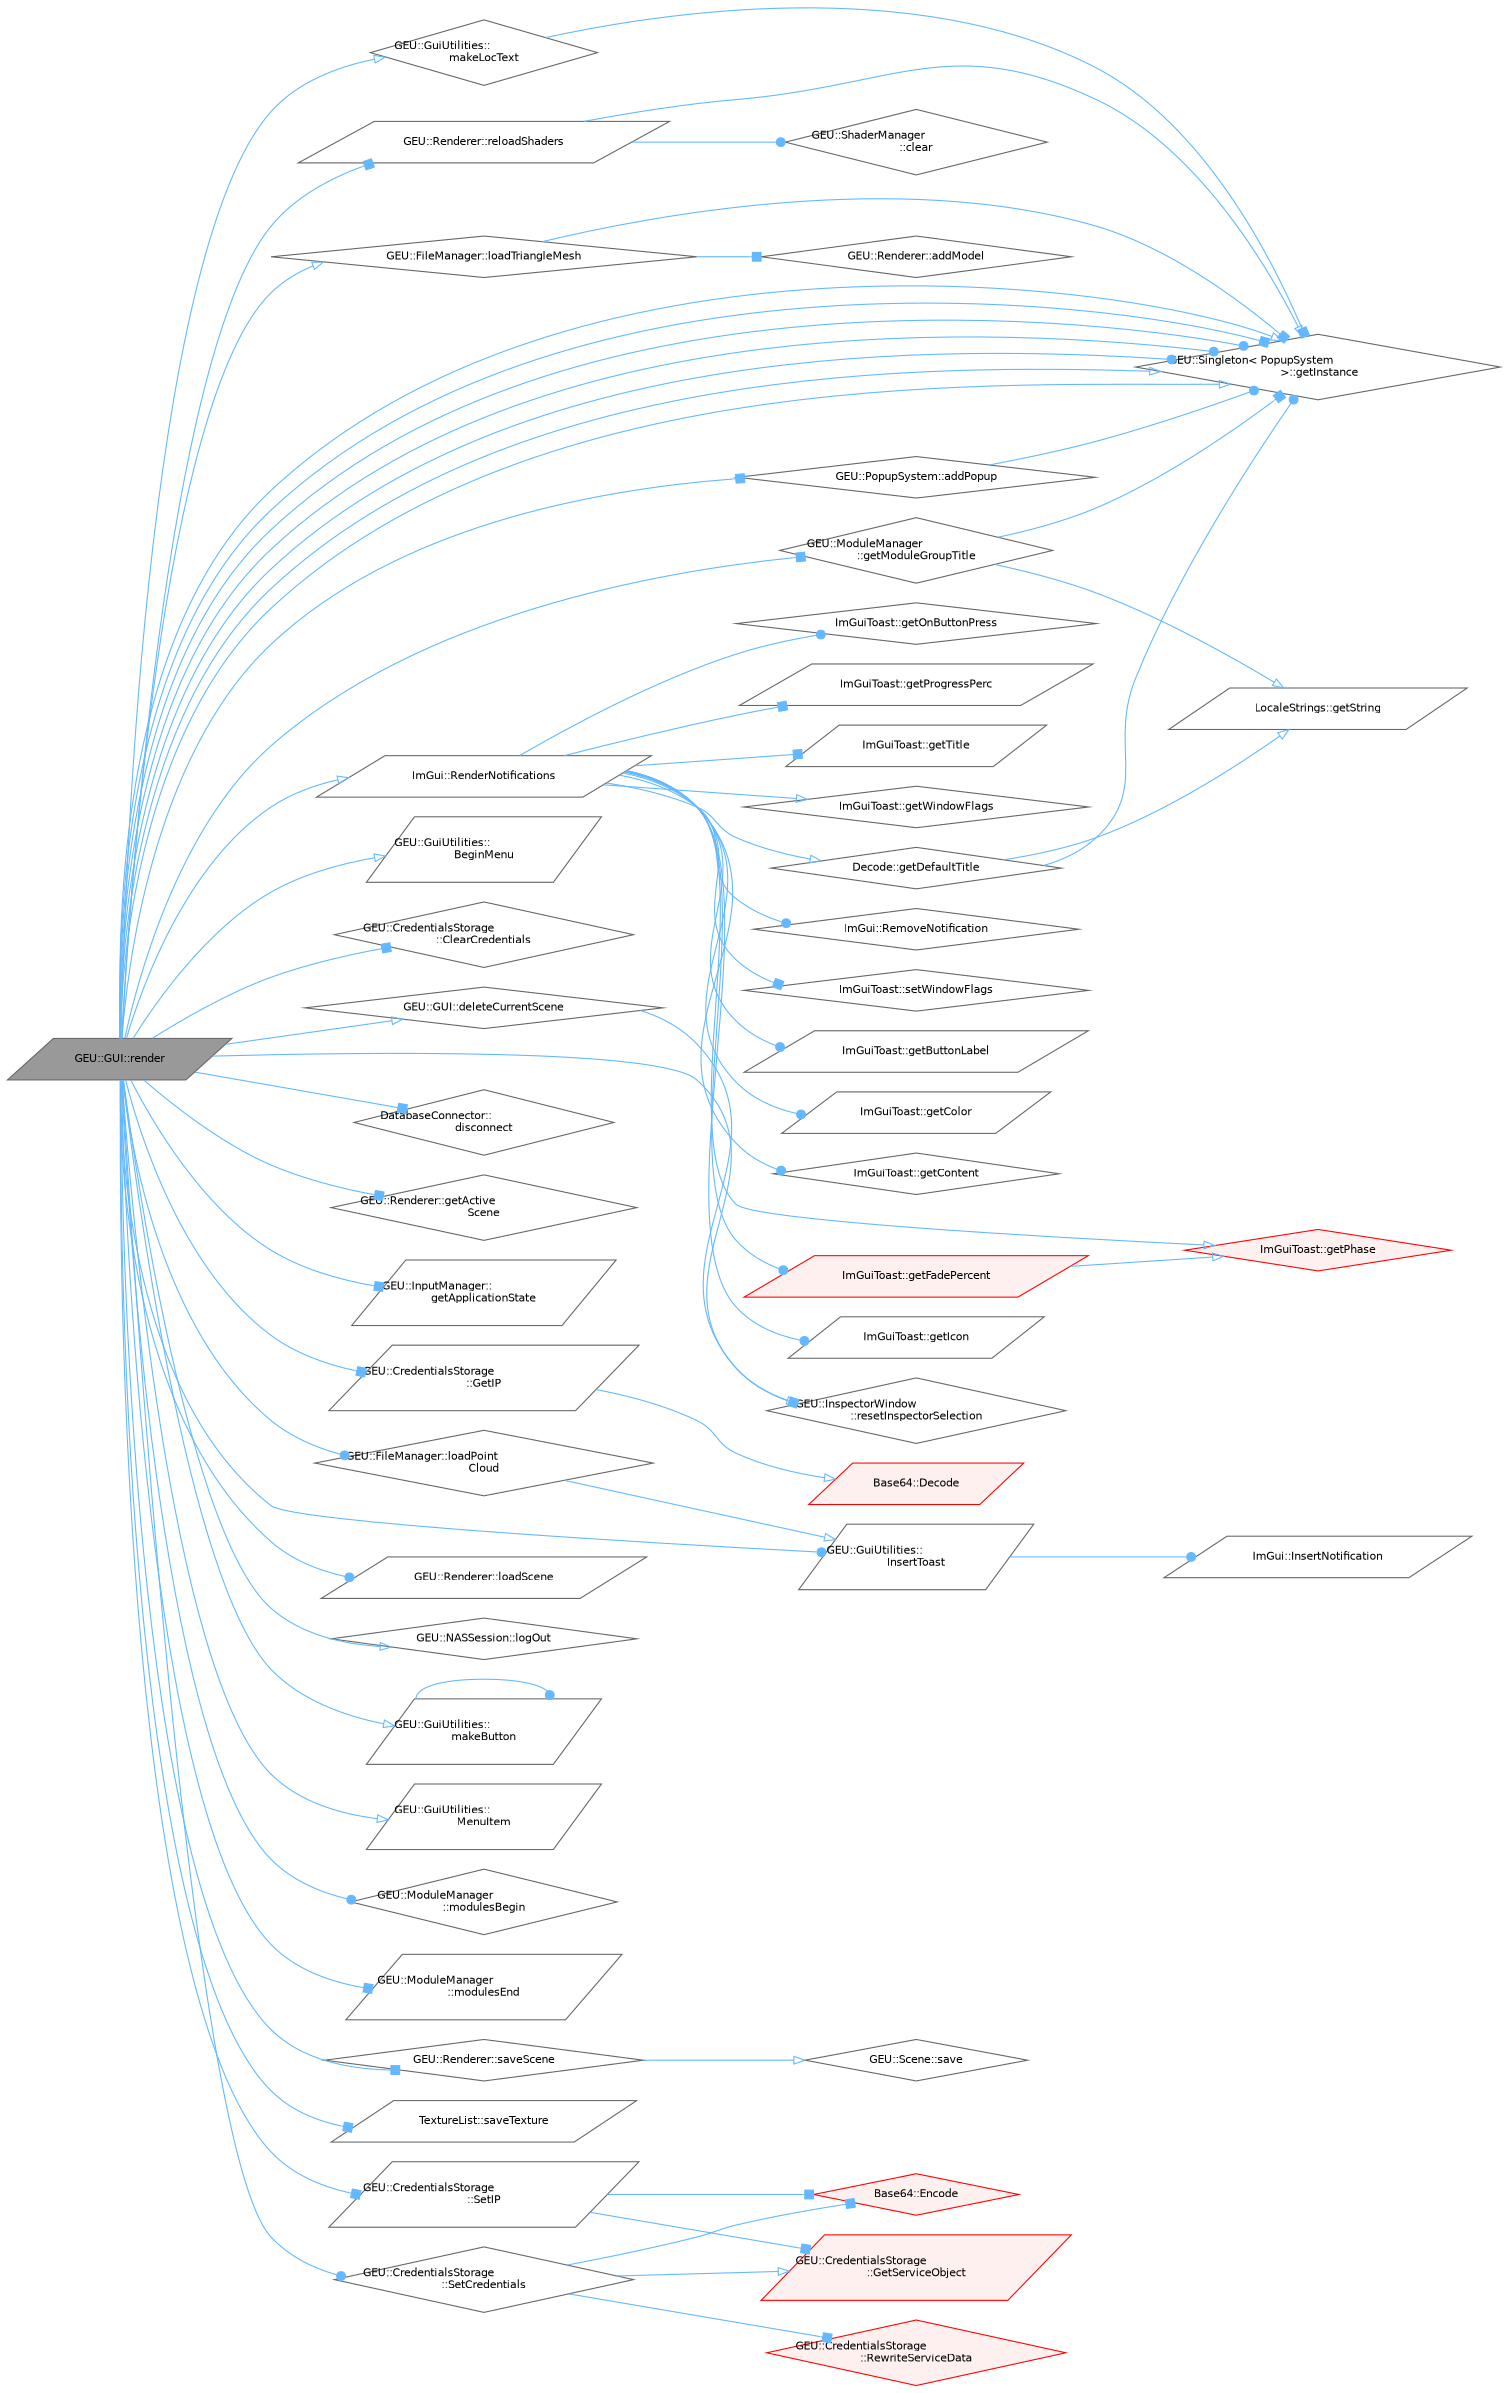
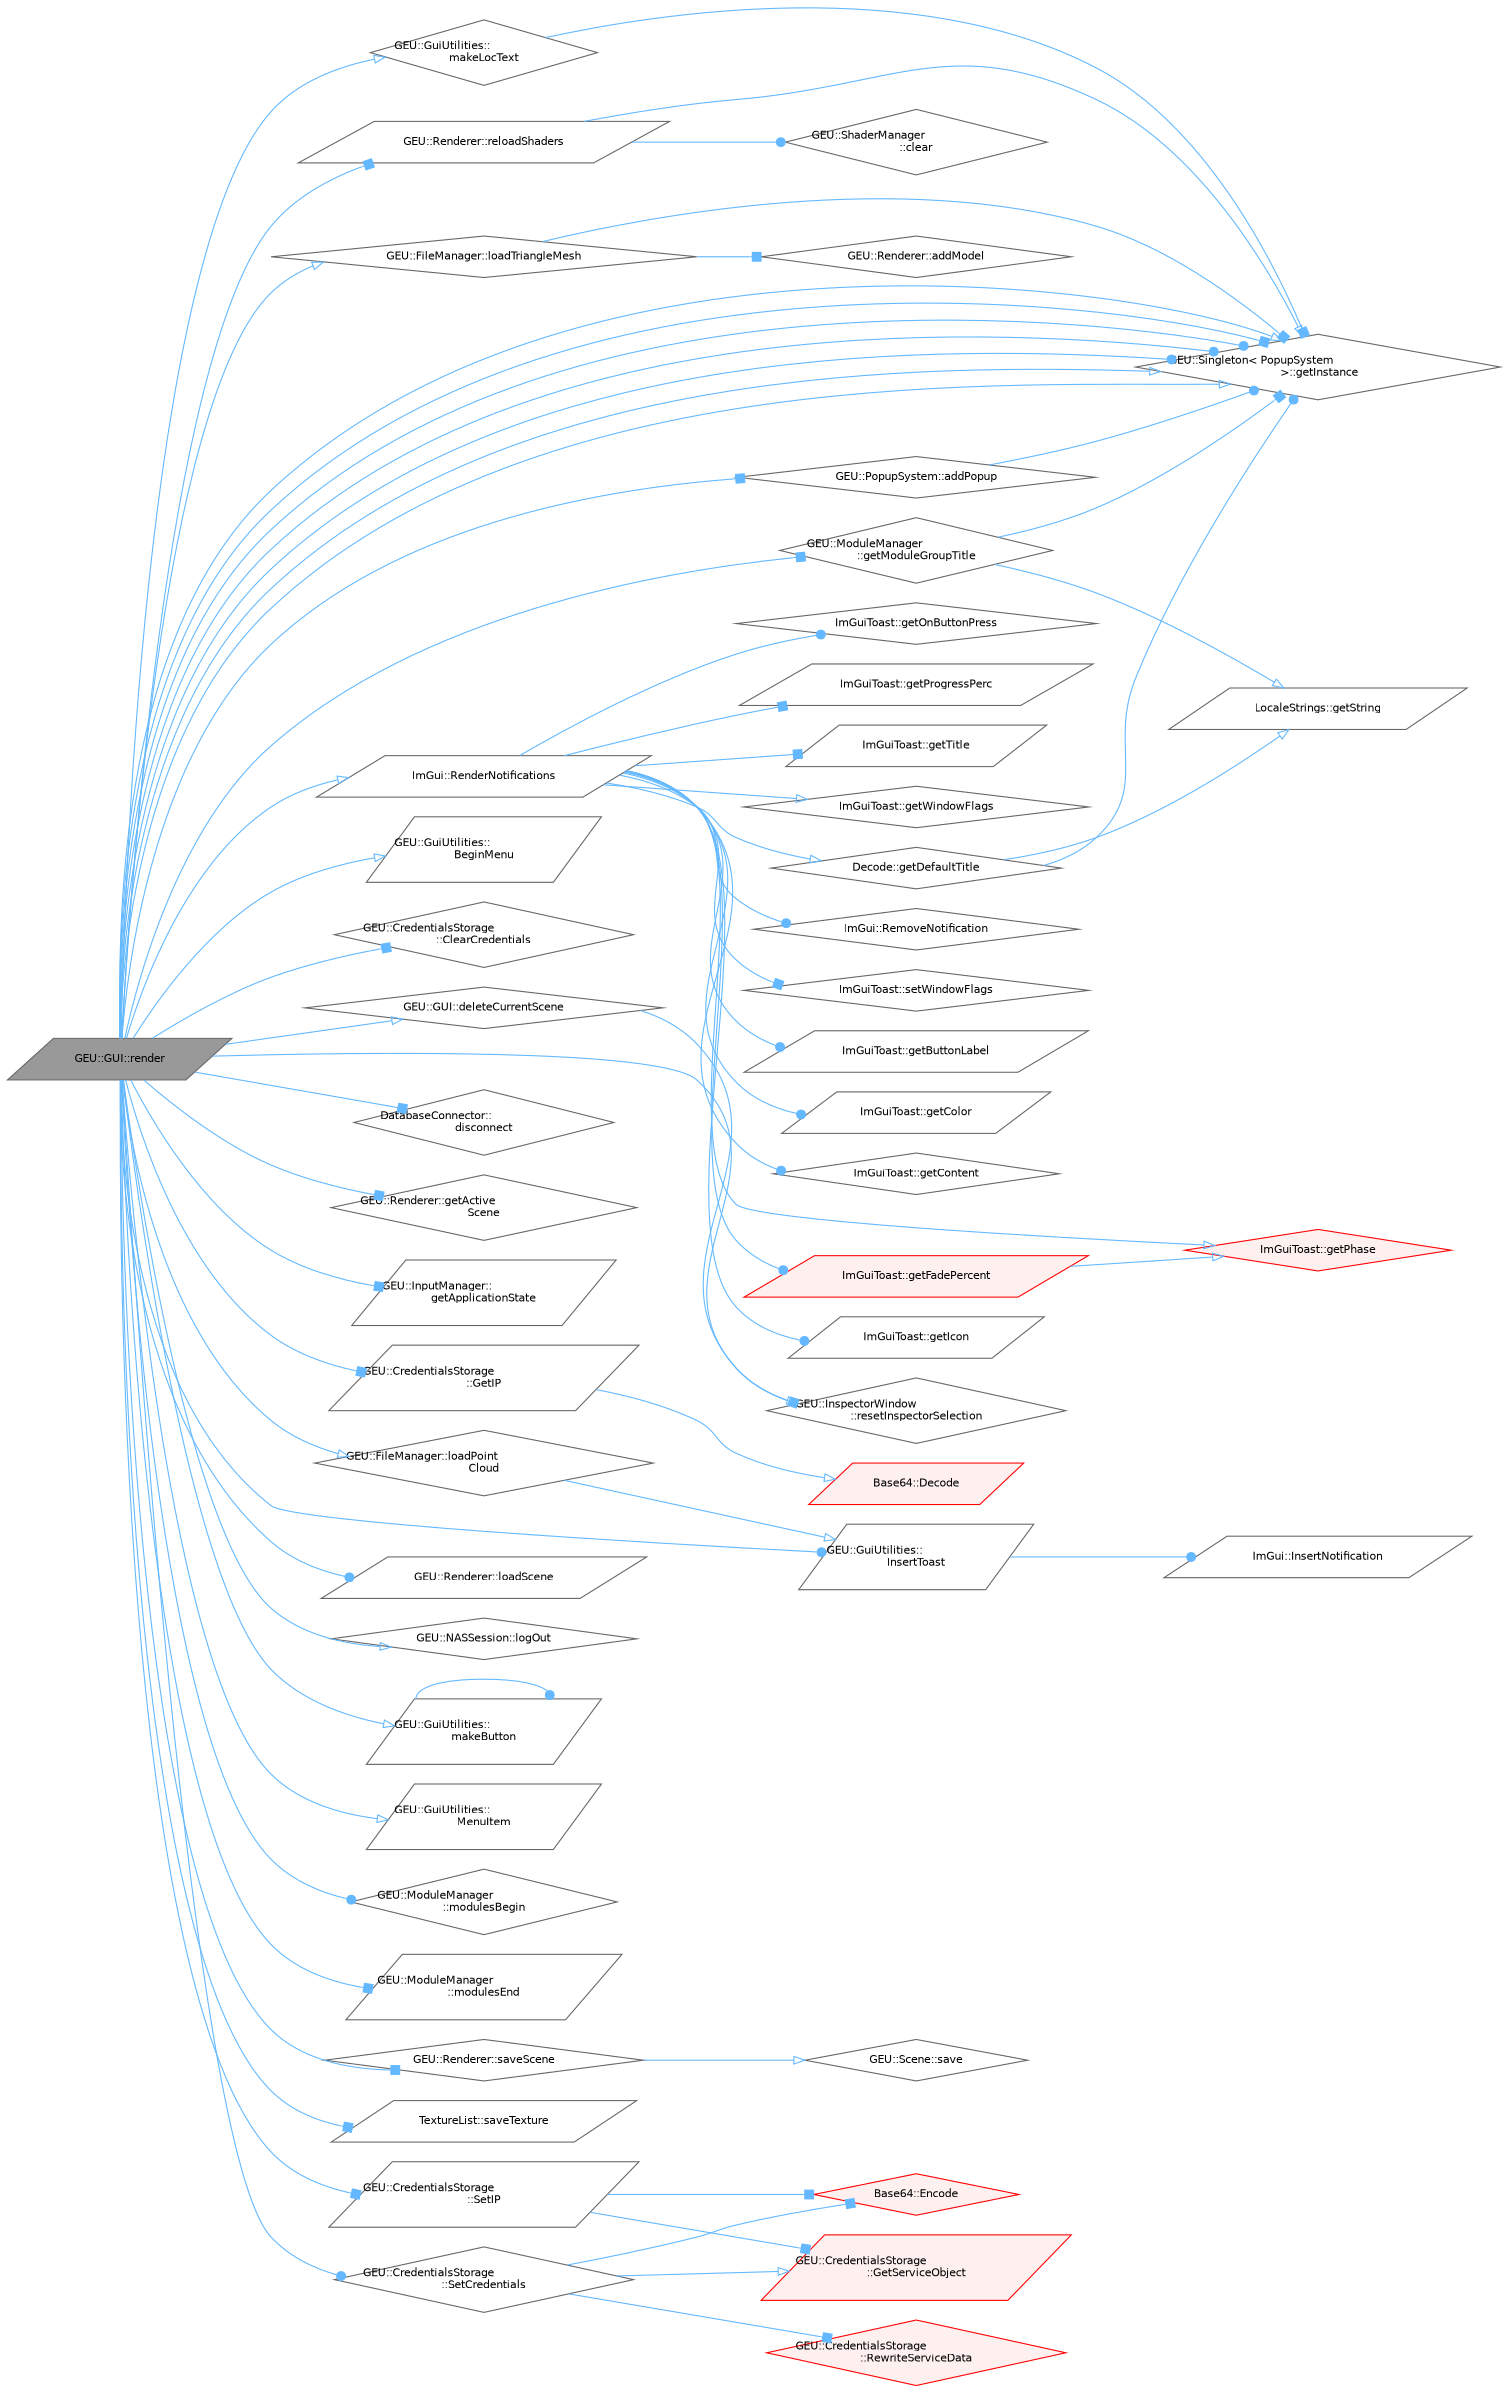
(183, 1300) -> (182, 1299)
